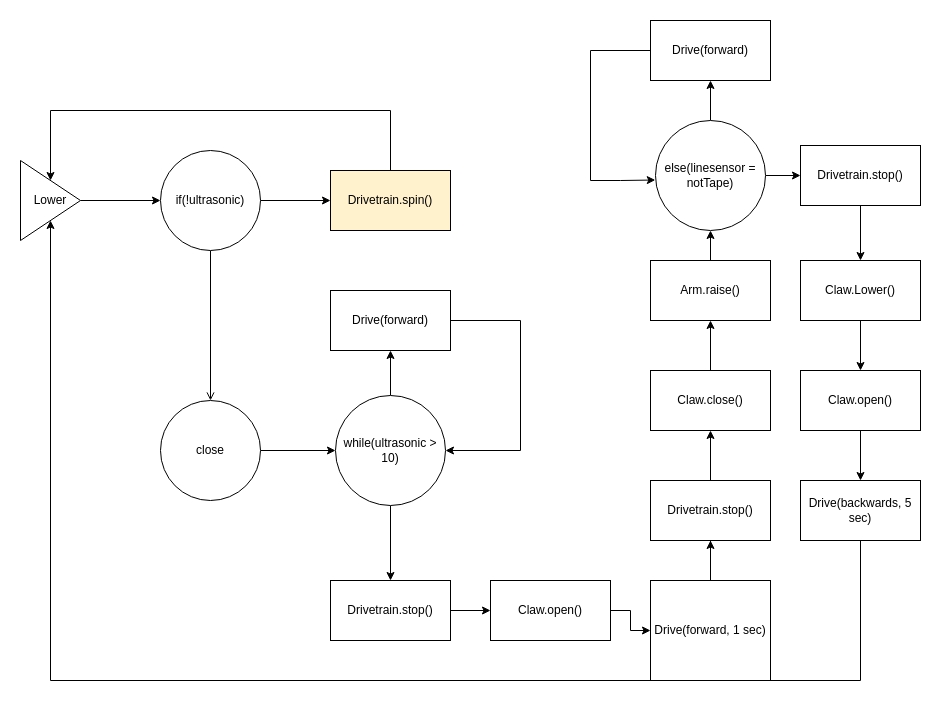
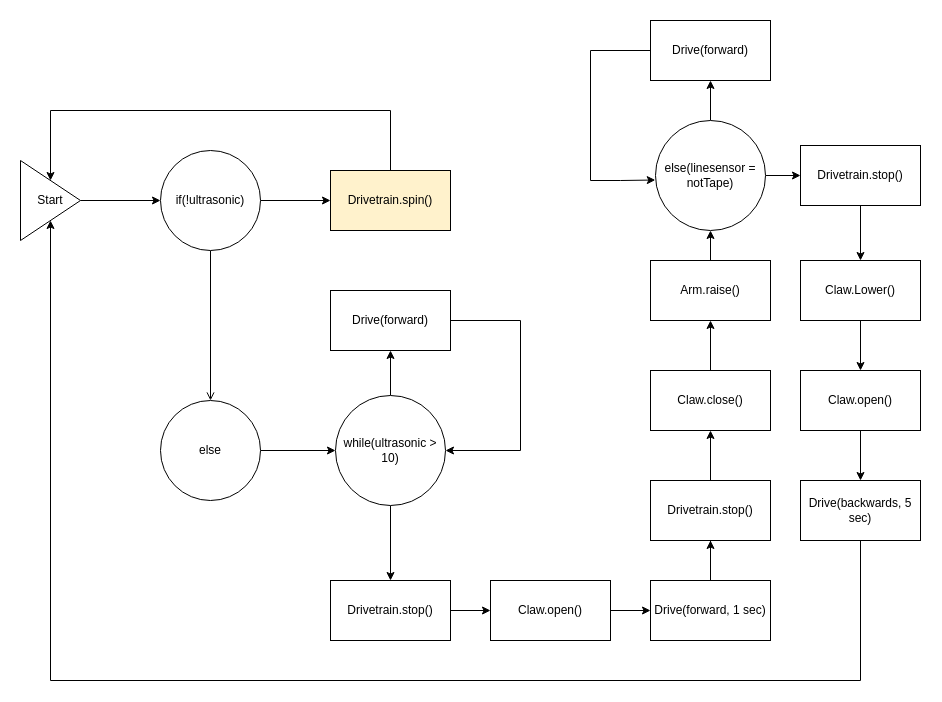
(51, 201) -> (51, 201)
(211, 451) -> (211, 451)
(711, 631) -> (711, 611)
